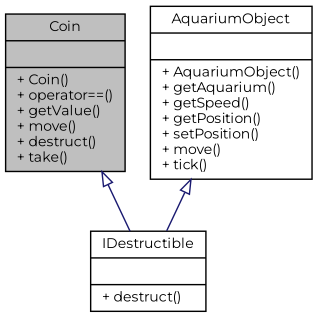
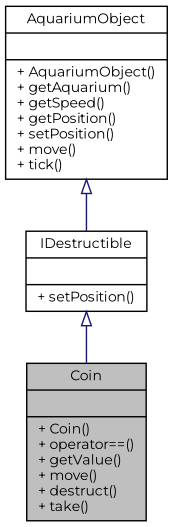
(119, 208) -> (86, 344)
(142, 297) -> (86, 297)
